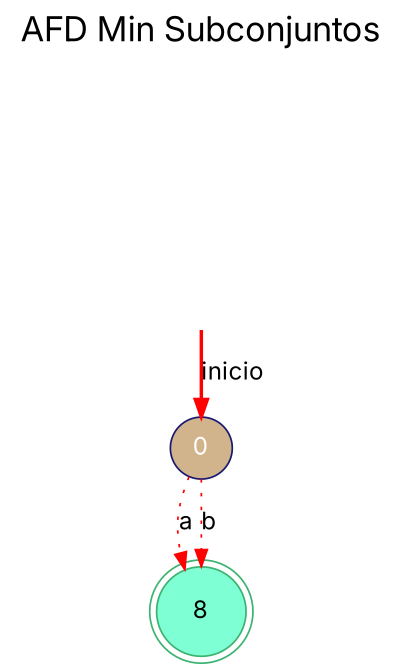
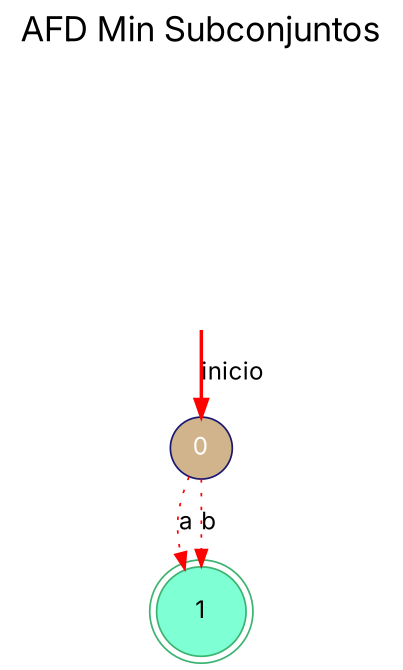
(201, 612) -> (201, 612)
